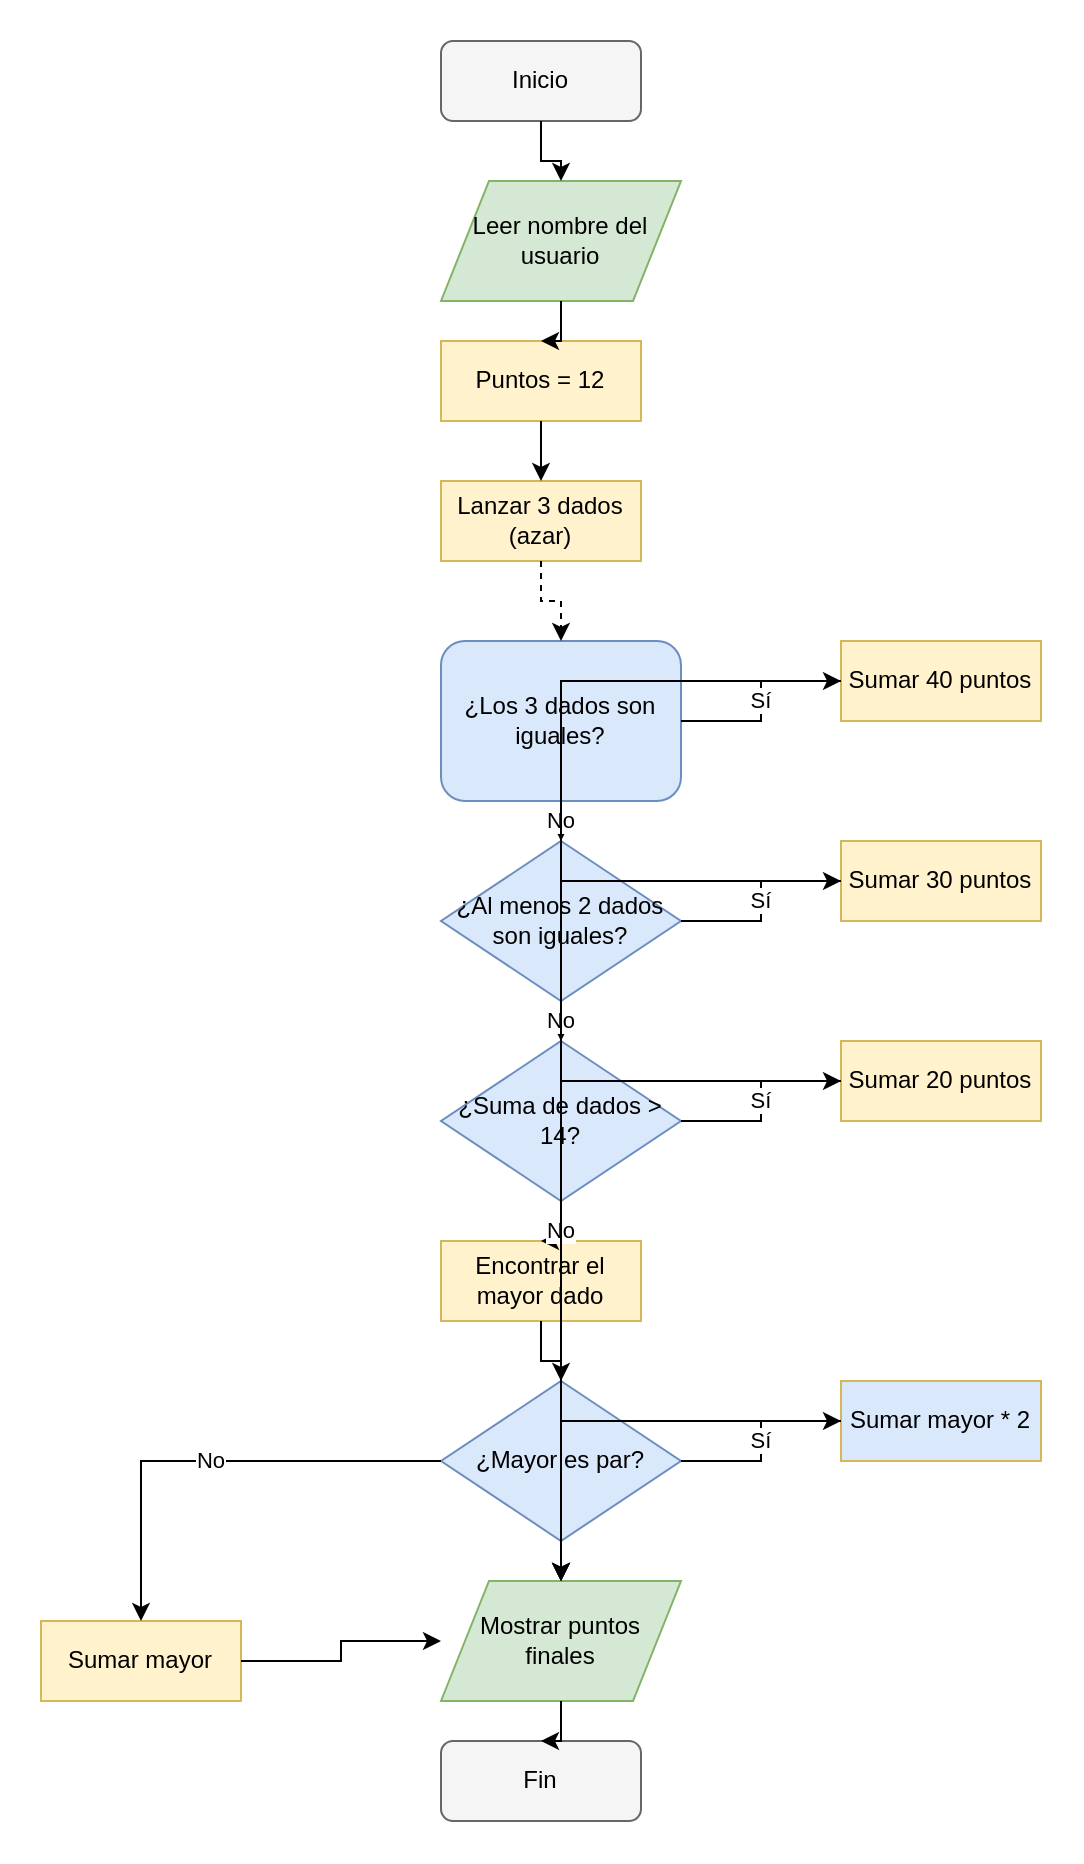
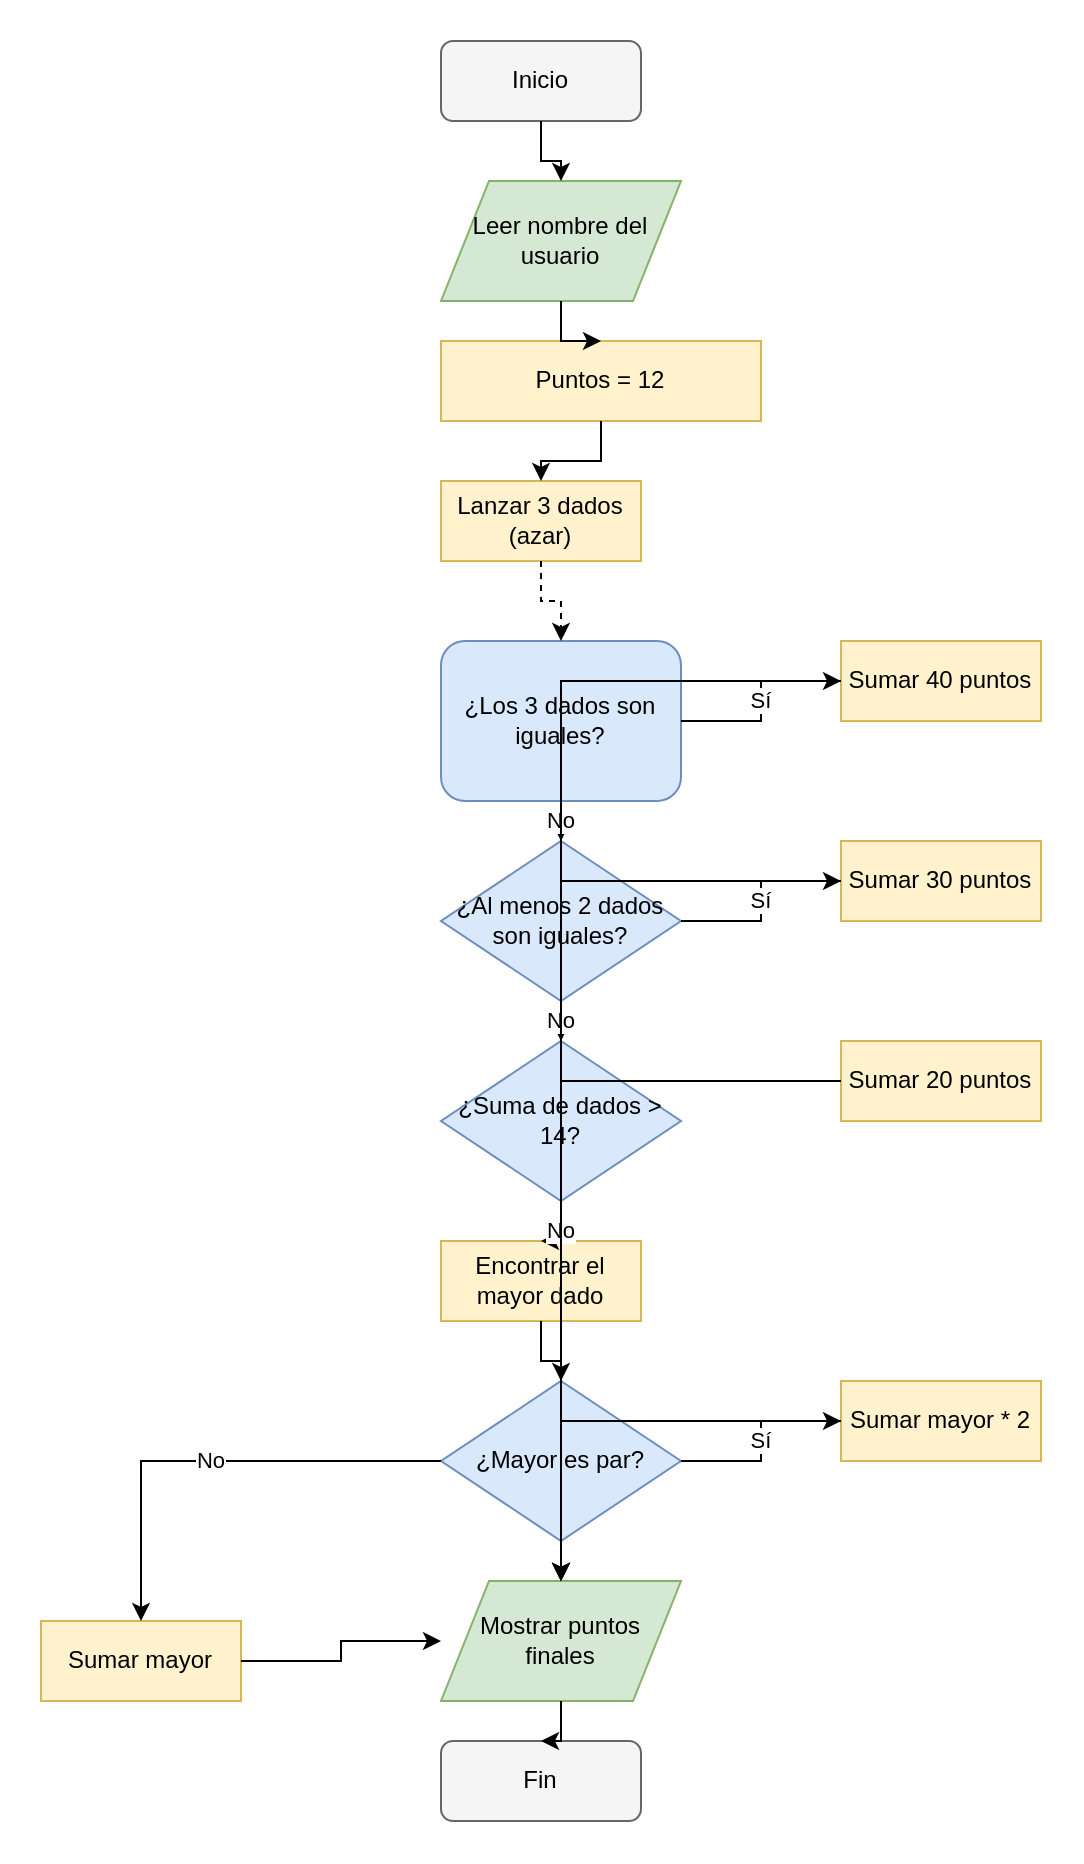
(541, 381) -> (601, 381)
(739, 1121) -> none
(941, 1421) -> (941, 1421)
